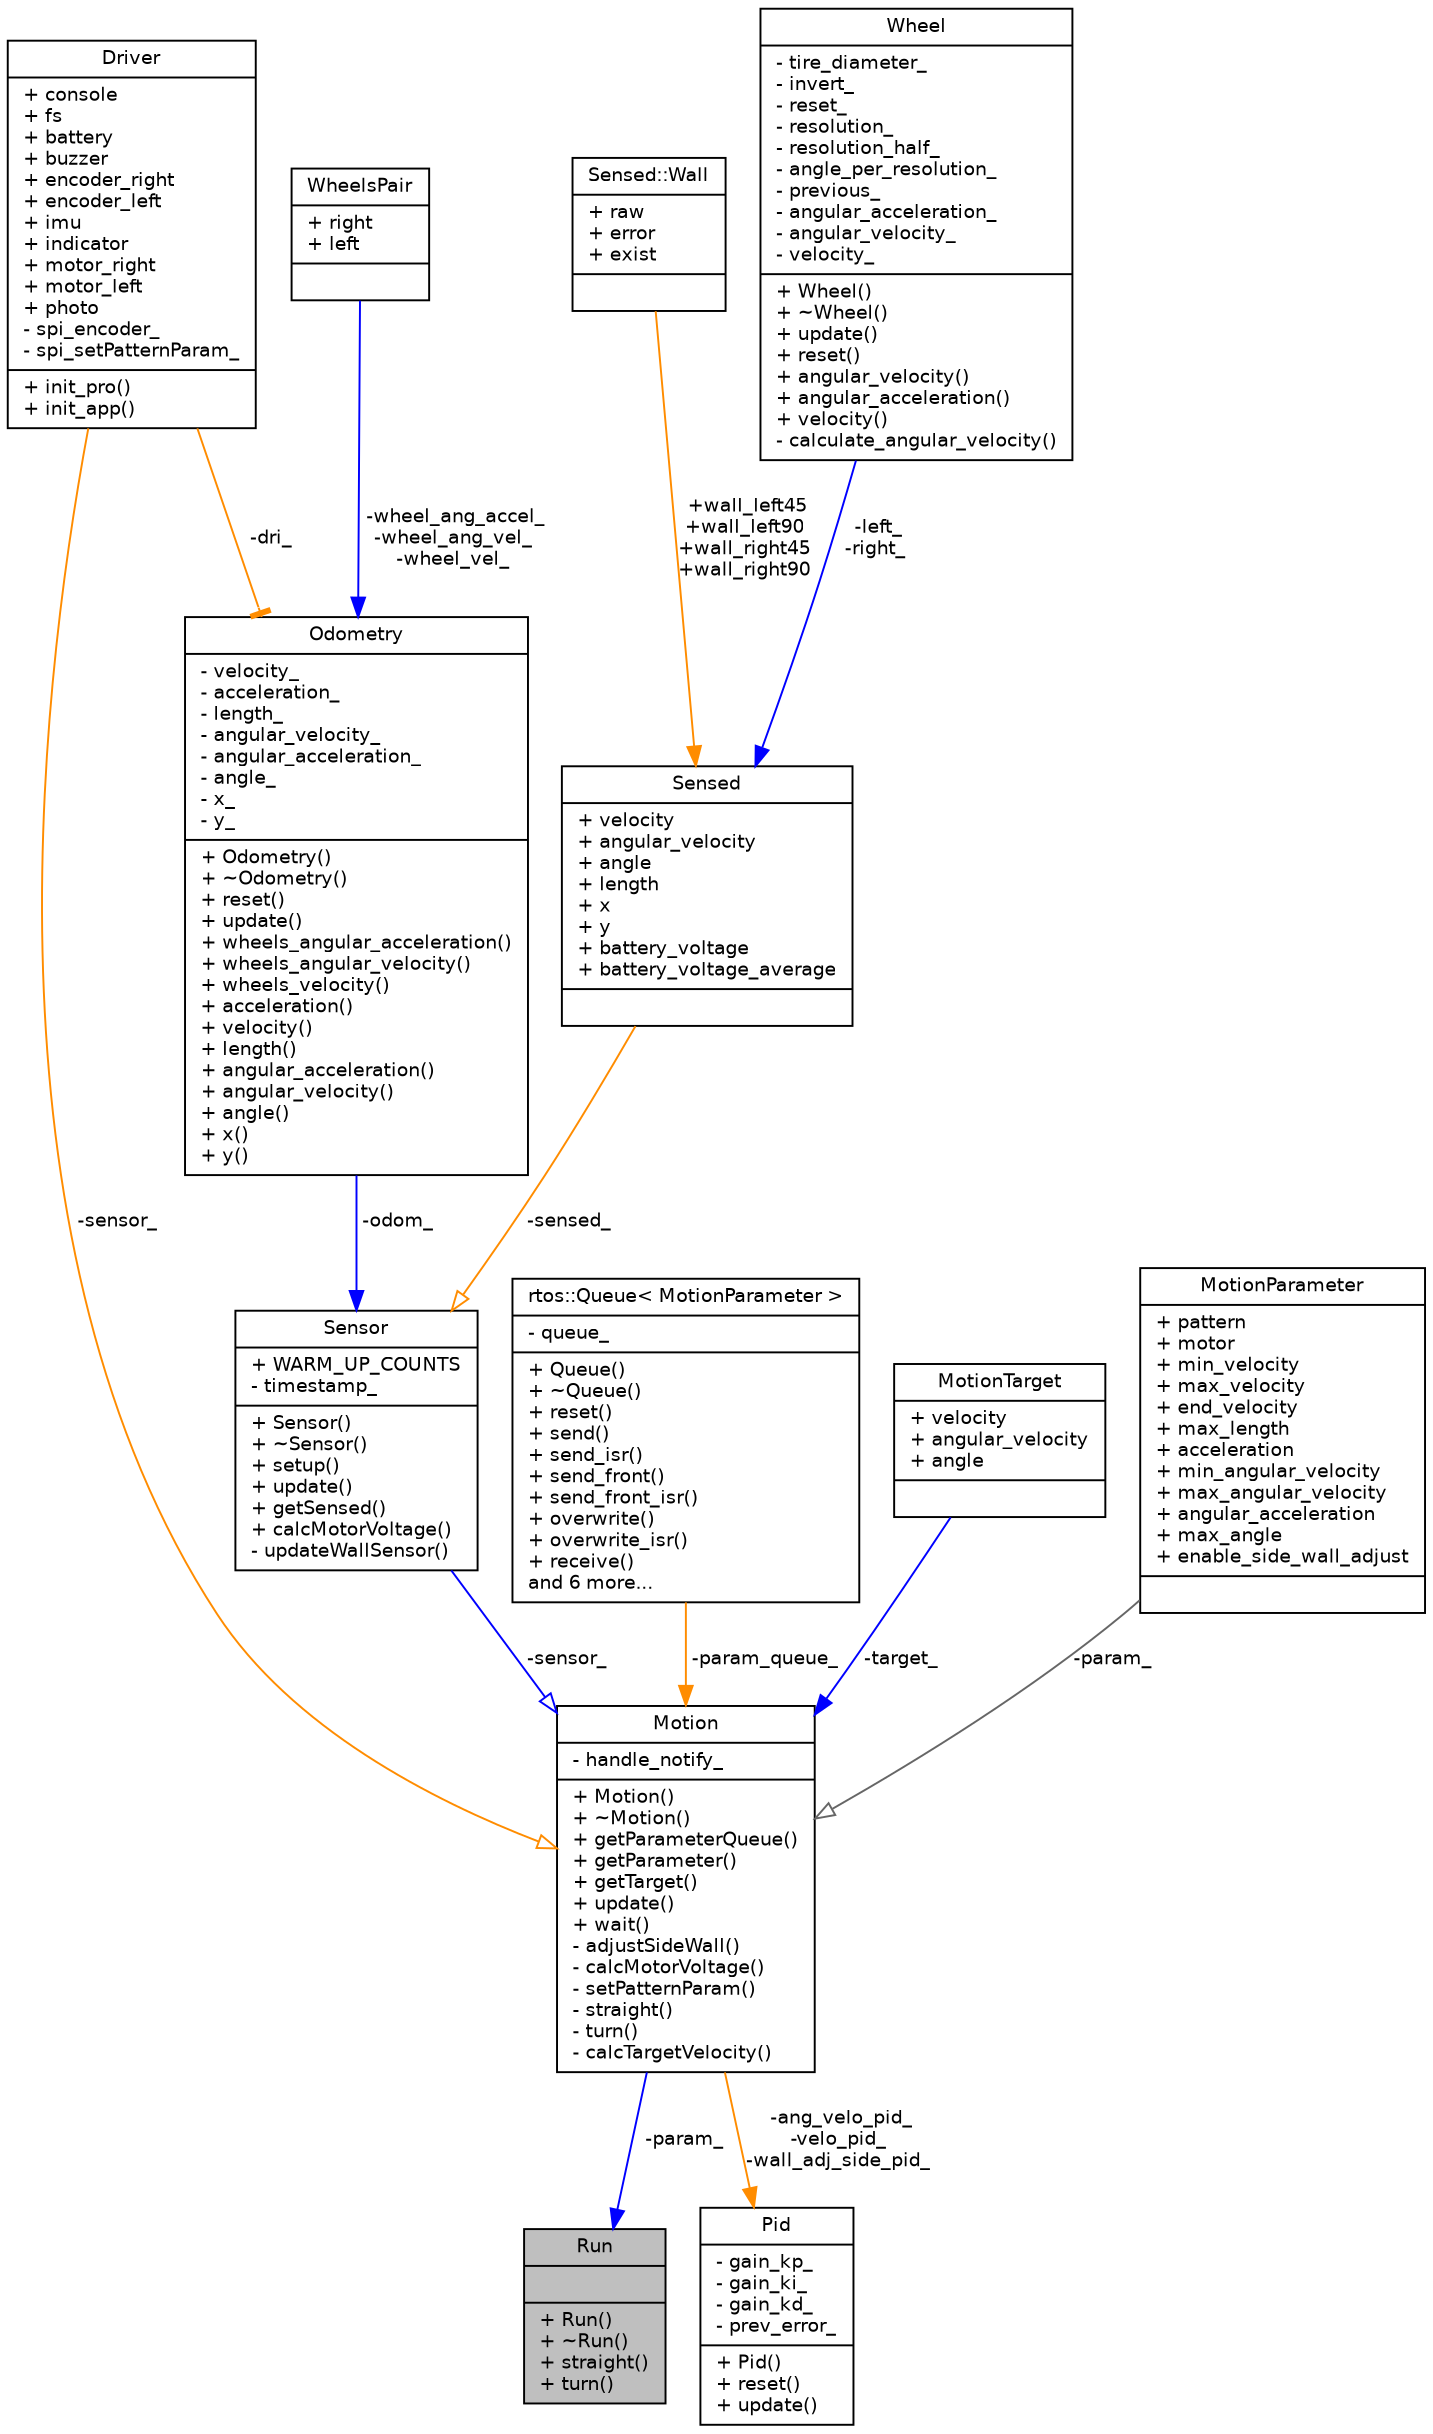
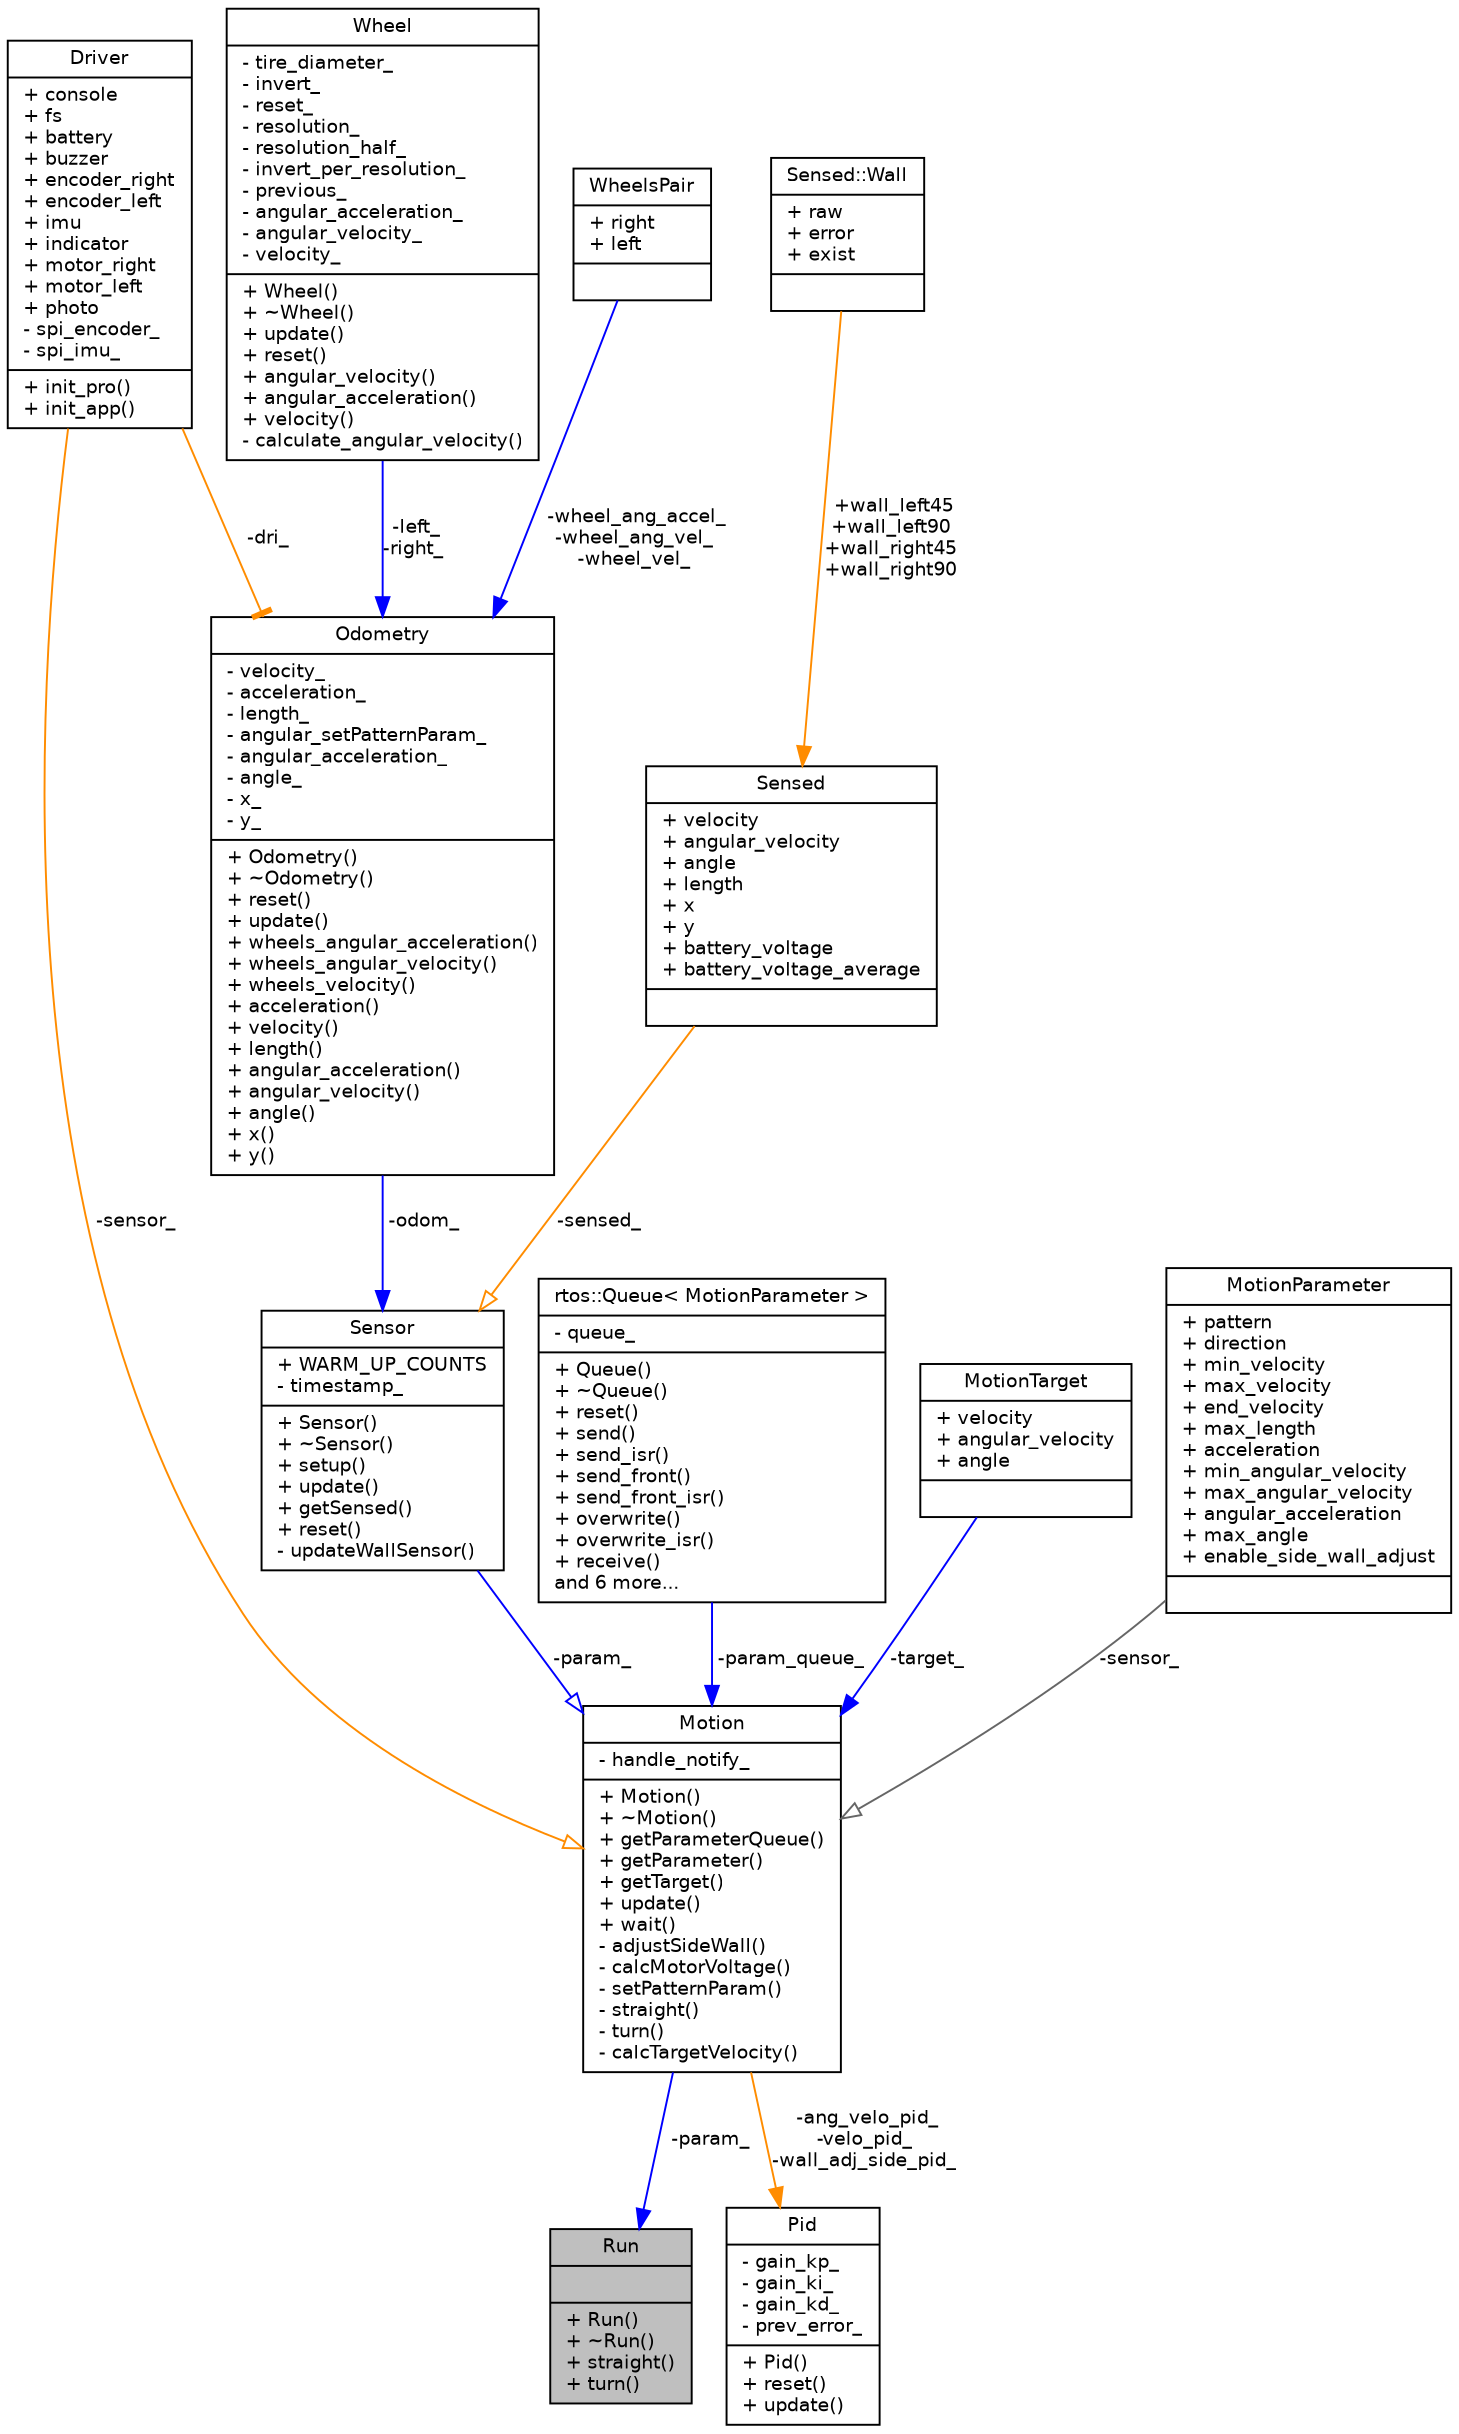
(887, 170) -> (355, 170)
(132, 351) -> (73, 351)
(812, 605) -> (383, 529)
(292, 735) -> (357, 735)
(1195, 1344) -> (1235, 1344)
(352, 1530) -> (320, 1530)
(686, 1644) -> (712, 1644)
(565, 1659) -> (590, 1659)
(1110, 1659) -> (1137, 1659)
